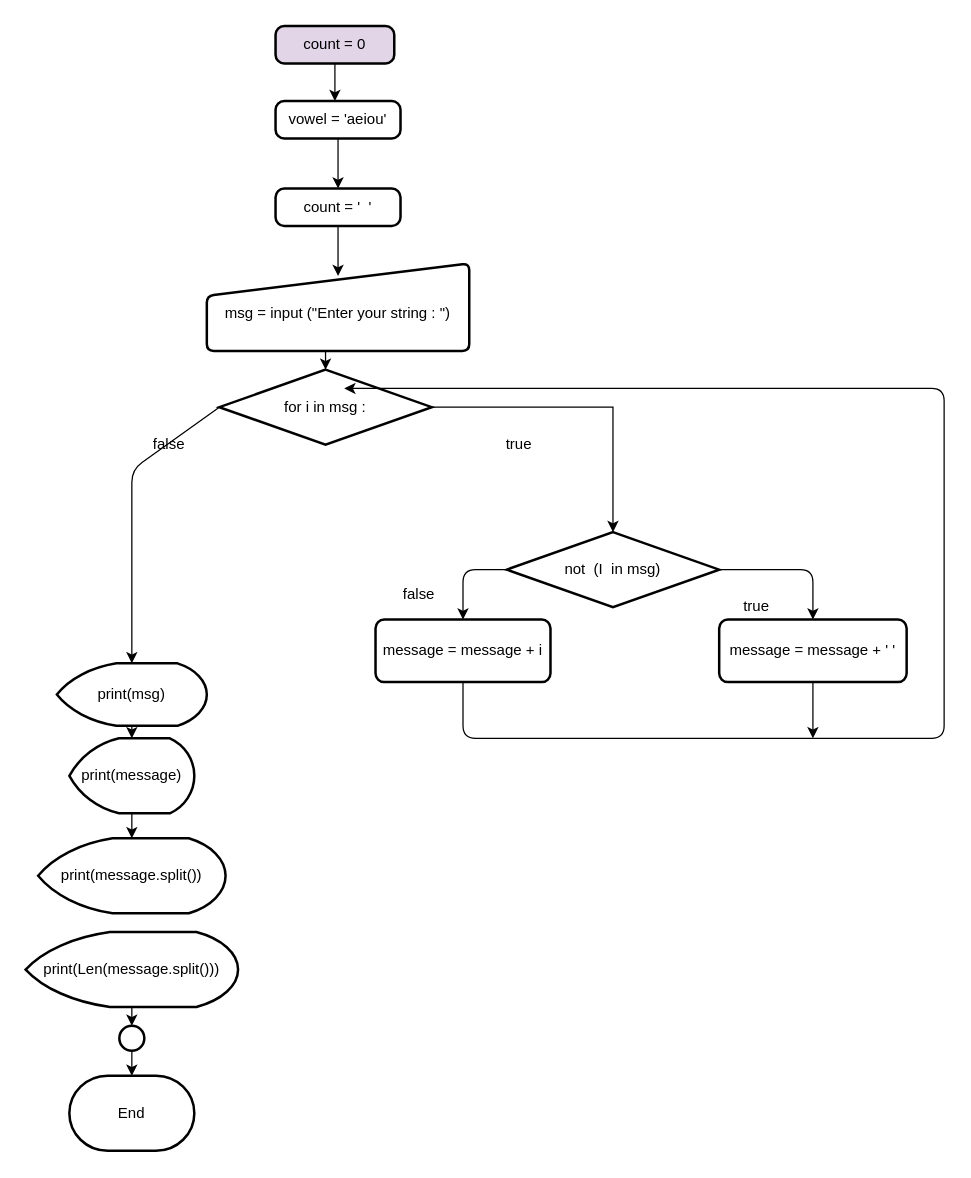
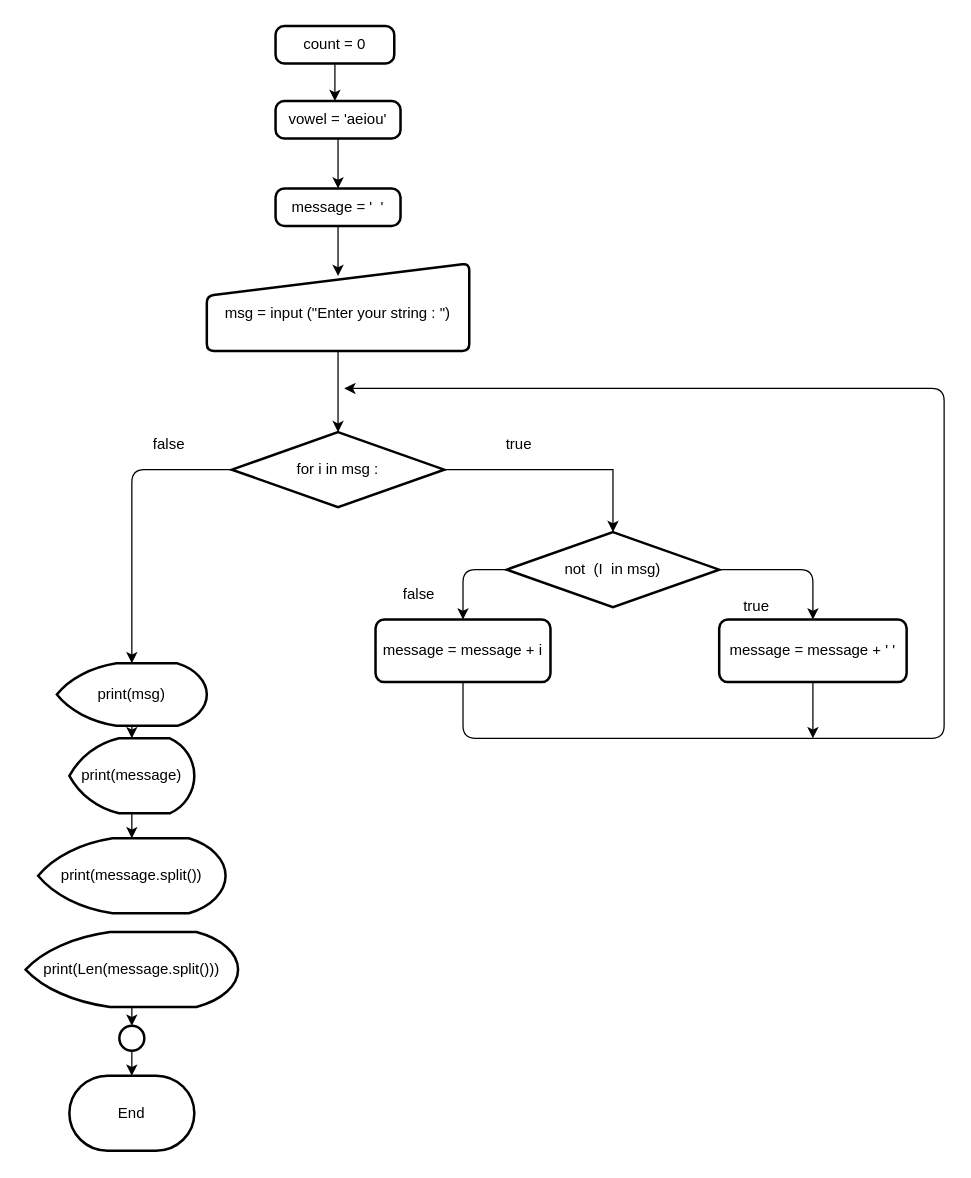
(335, 44) -> (335, 44)
(338, 207) -> (338, 207)
(326, 407) -> (338, 469)
